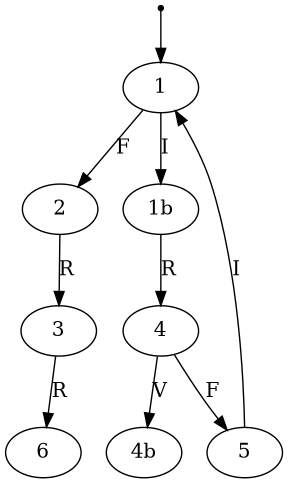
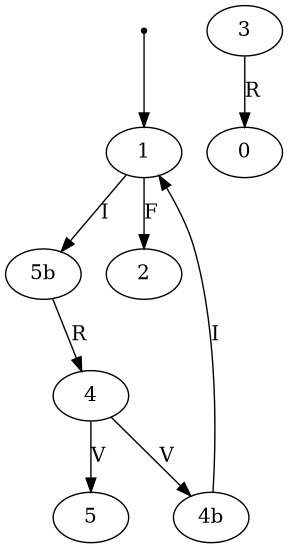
(161, 209) -> (43, 274)
(60, 263) -> none
(231, 271) -> (210, 336)
(213, 392) -> (98, 457)
(43, 453) -> (245, 152)
